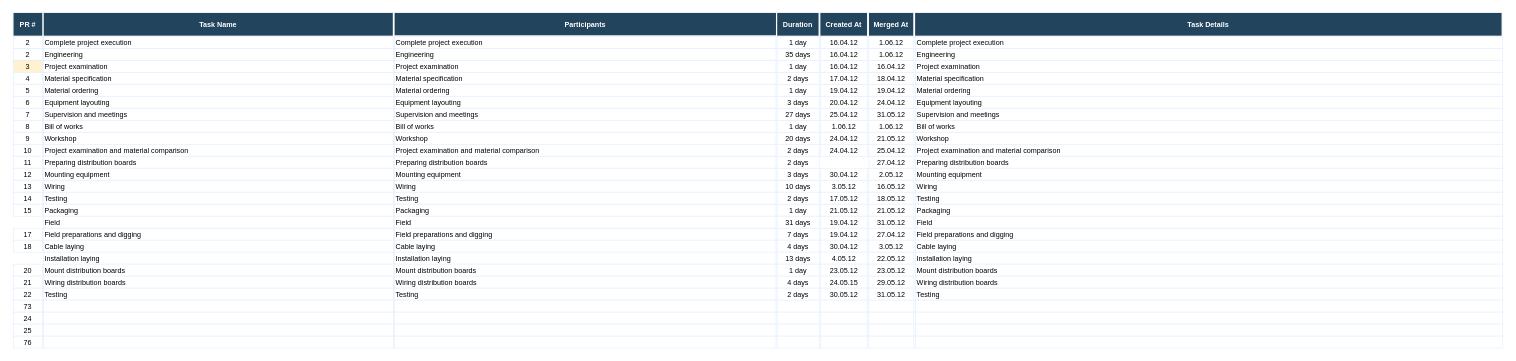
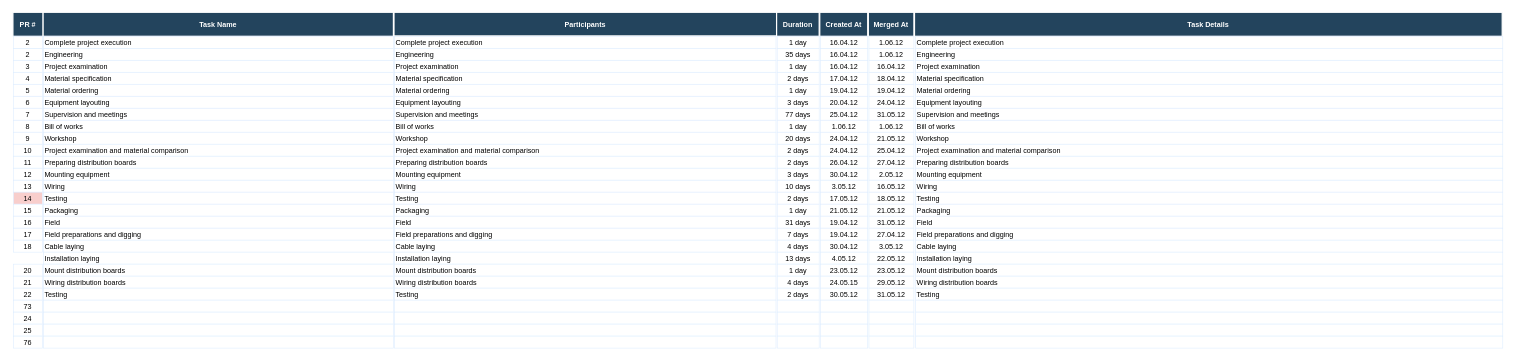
(28, 66) -> (28, 66)
(798, 115) -> (798, 115)
none -> (844, 162)
(28, 198) -> (28, 198)
none -> (28, 222)
